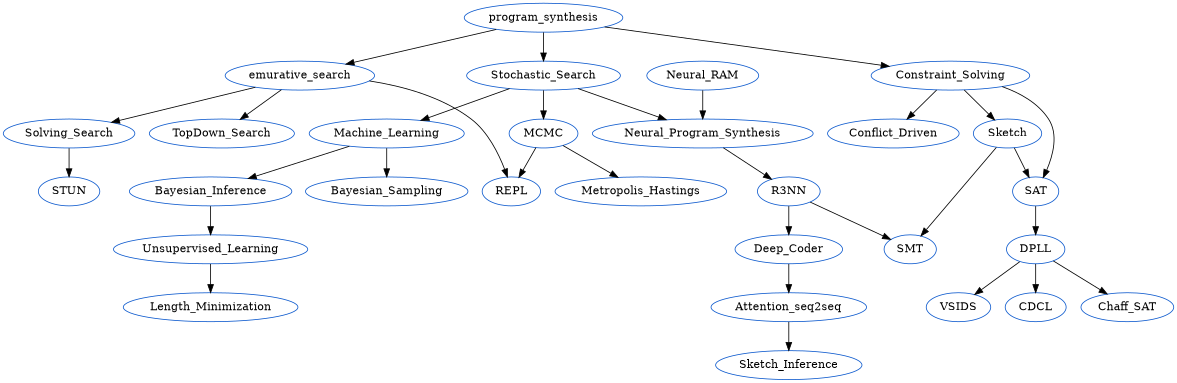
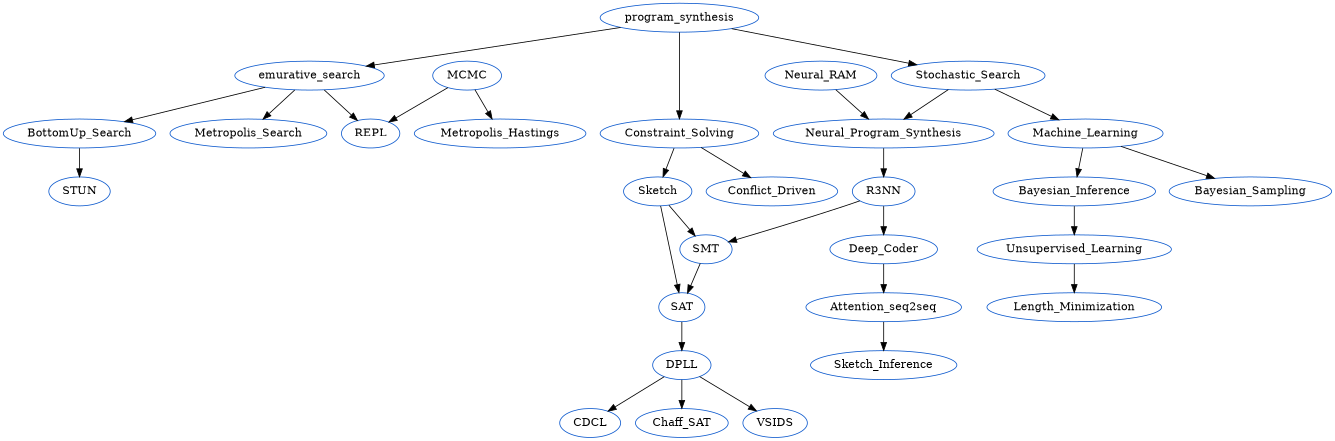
(544, 101) -> none
(1047, 117) -> (695, 275)
(69, 133) -> (80, 133)
(222, 133) -> (248, 133)
